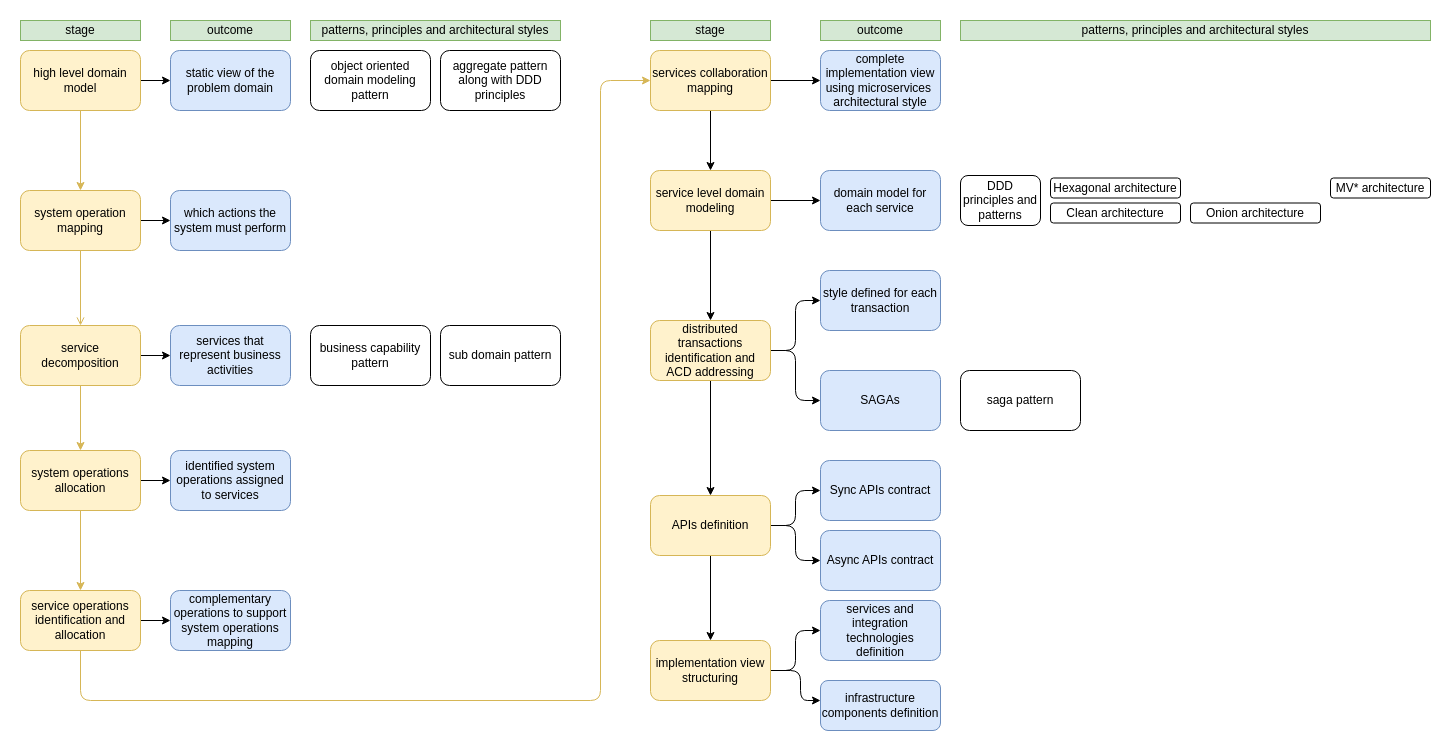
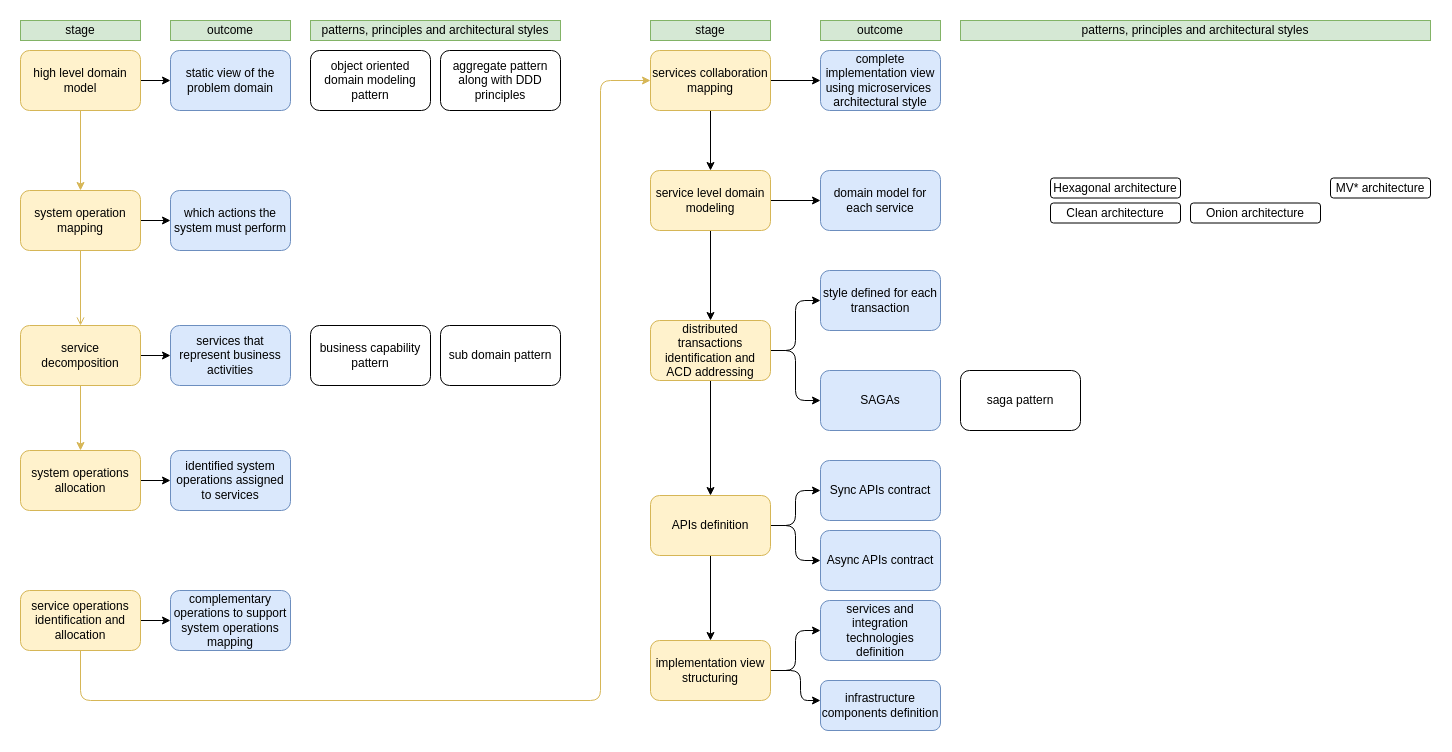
(1001, 201) -> none
(81, 547) -> none
